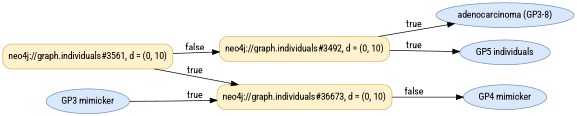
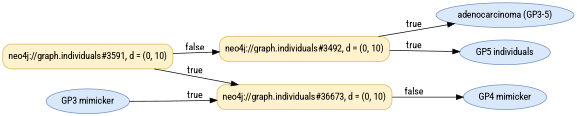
(505, 15) -> (505, 15)
(88, 56) -> (88, 56)
